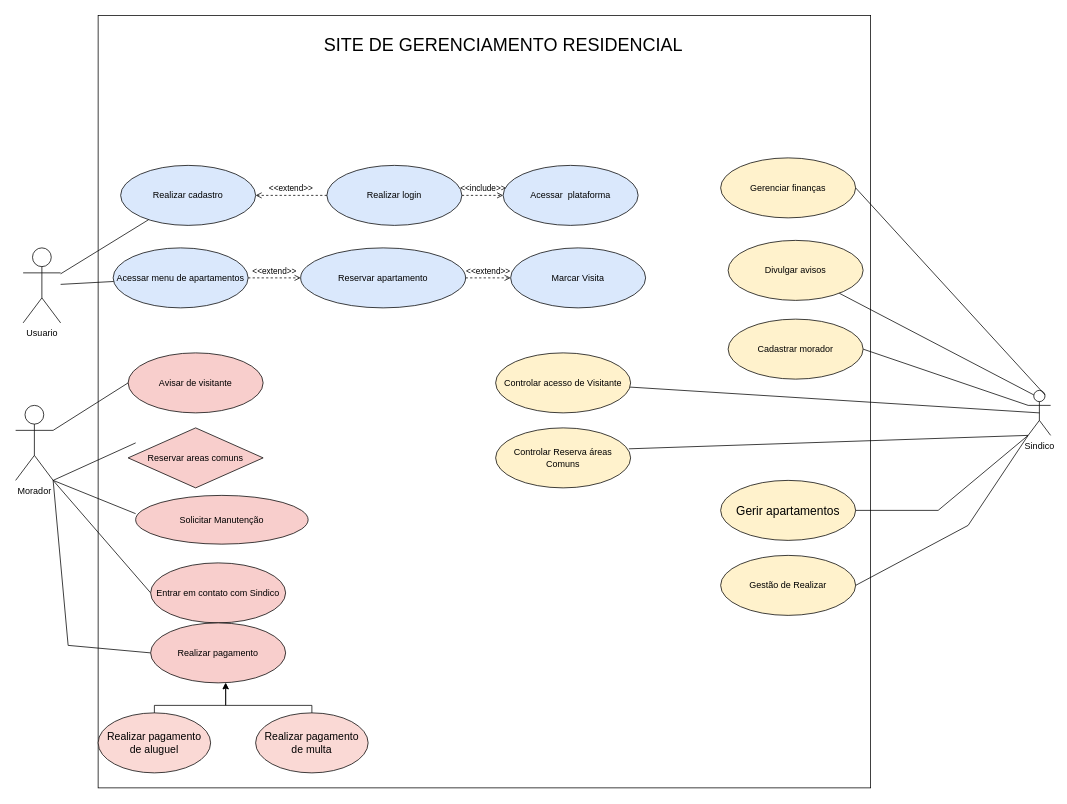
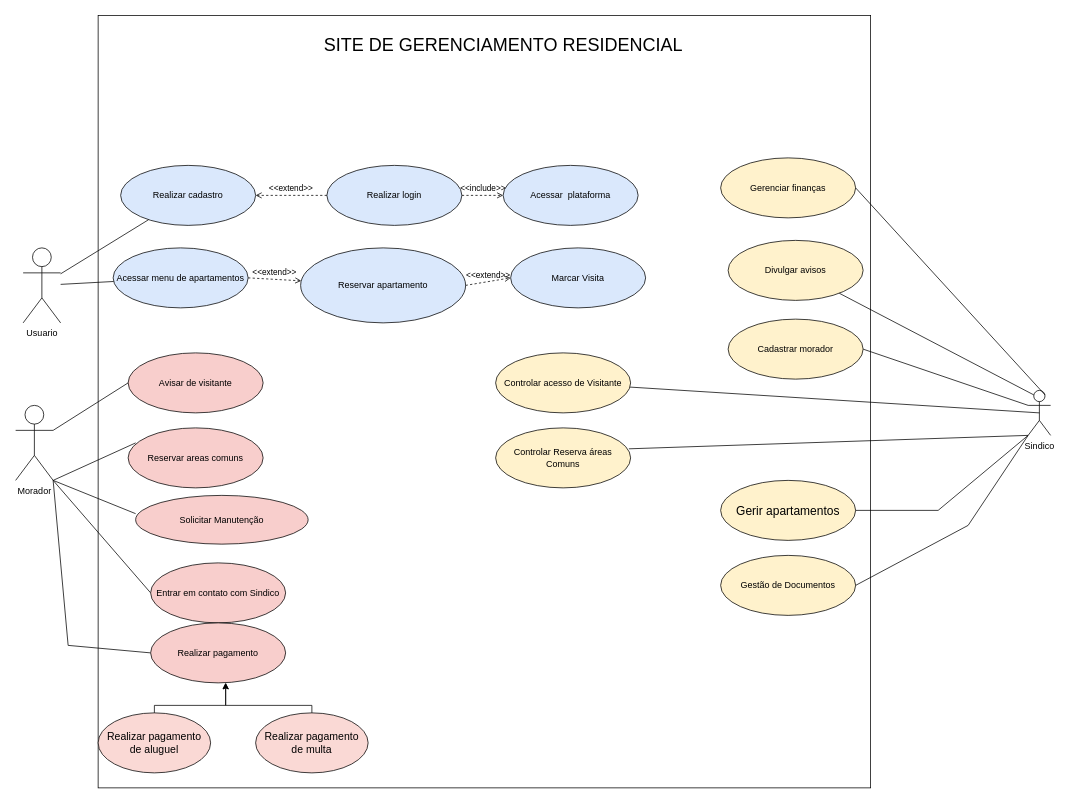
(383, 278) -> (383, 285)
(195, 458) -> (195, 458)
(788, 585) -> (788, 585)
